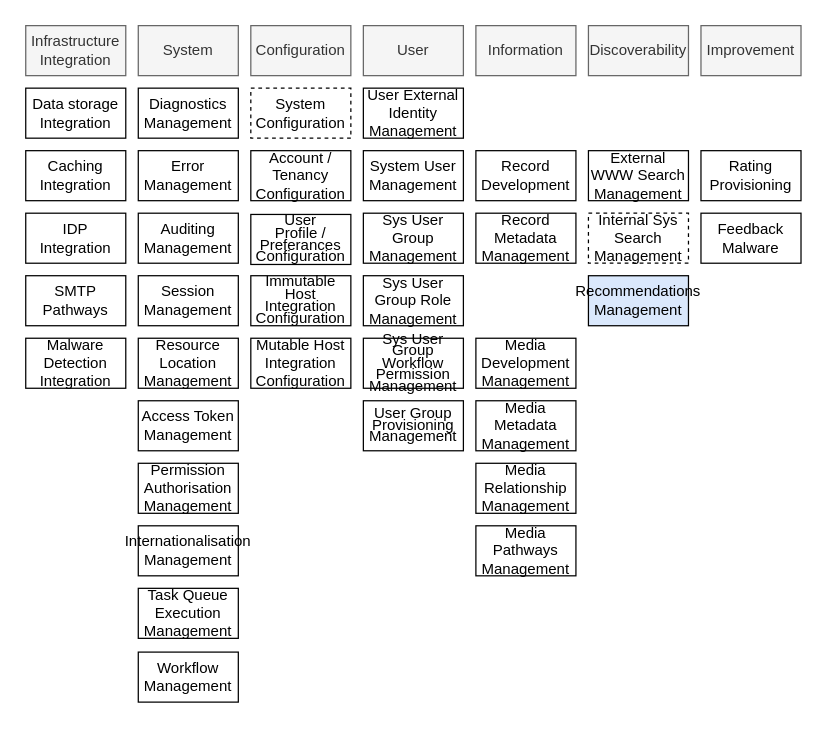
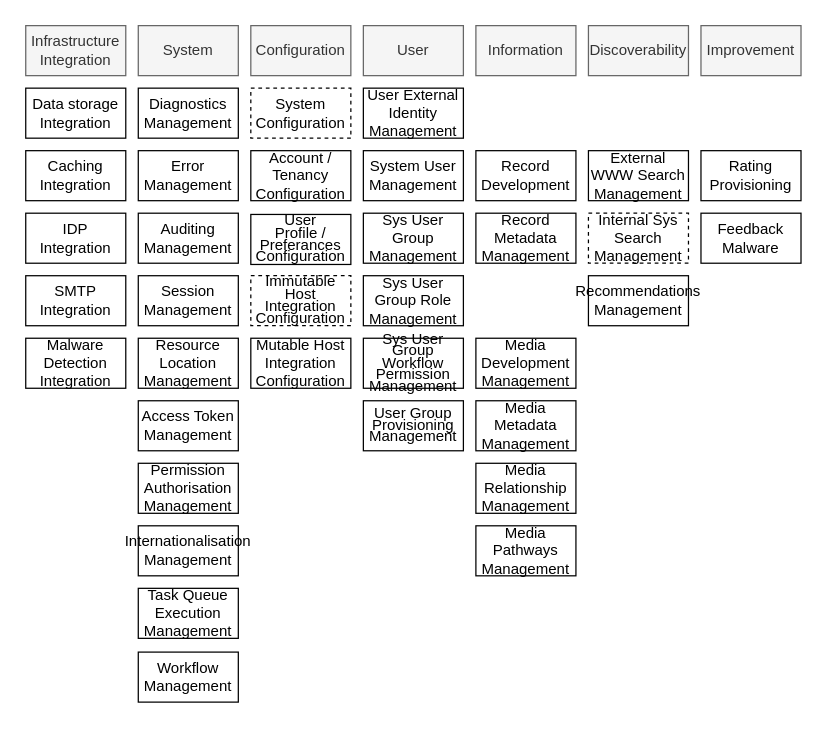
(76, 301) -> (76, 301)
(301, 301) -> (301, 301)
(638, 301) -> (638, 301)
